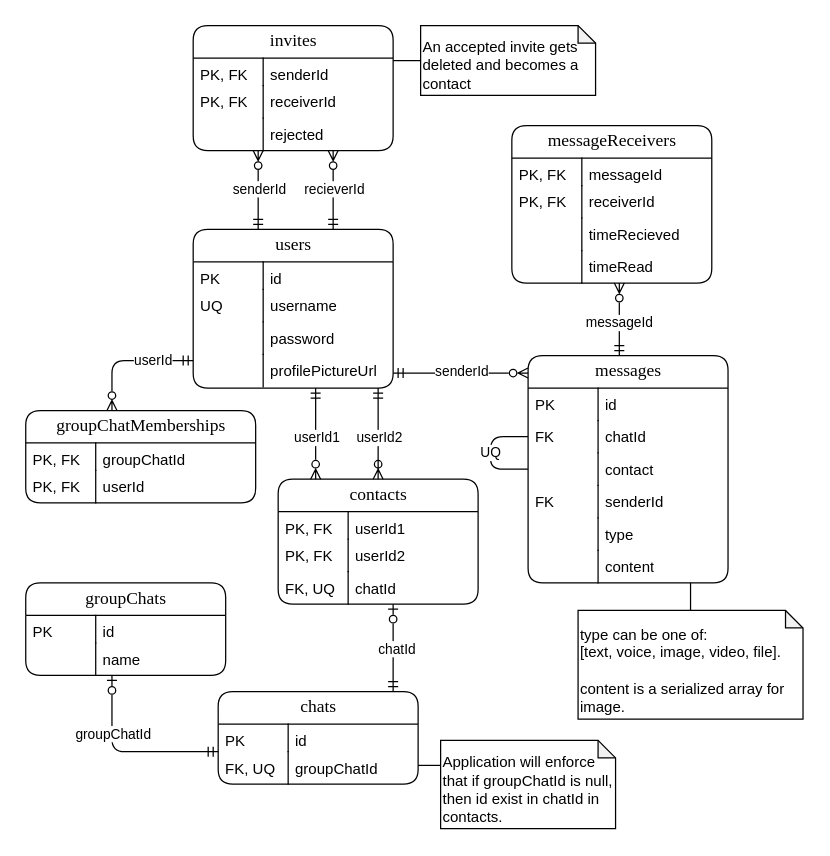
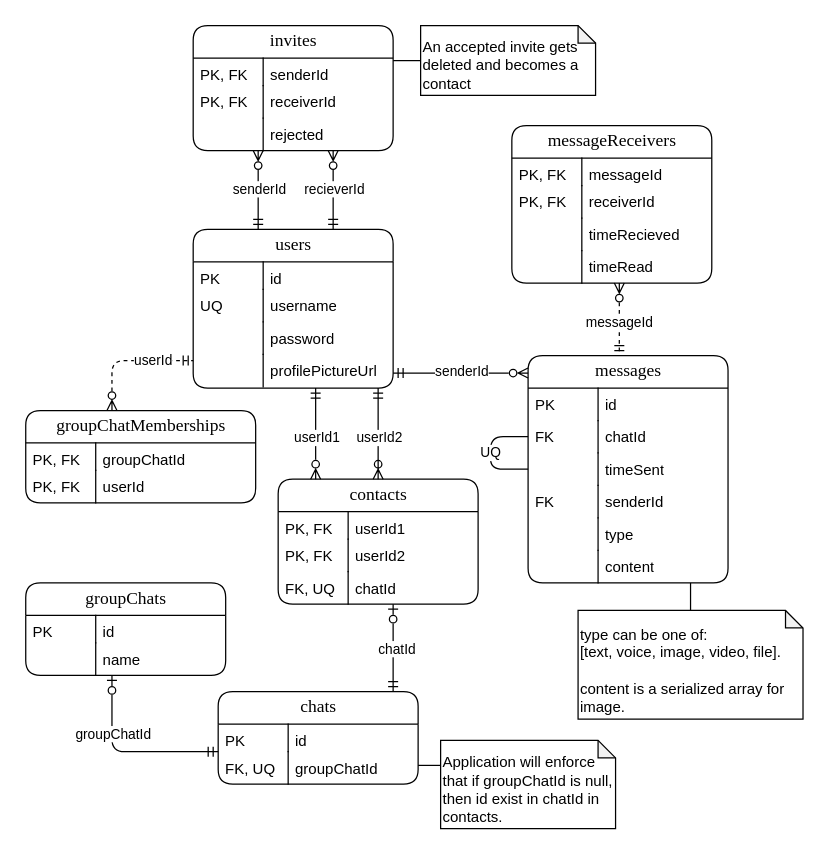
(619, 341) -> (619, 341)
(112, 370) -> (112, 370)
(635, 471) -> (637, 471)
